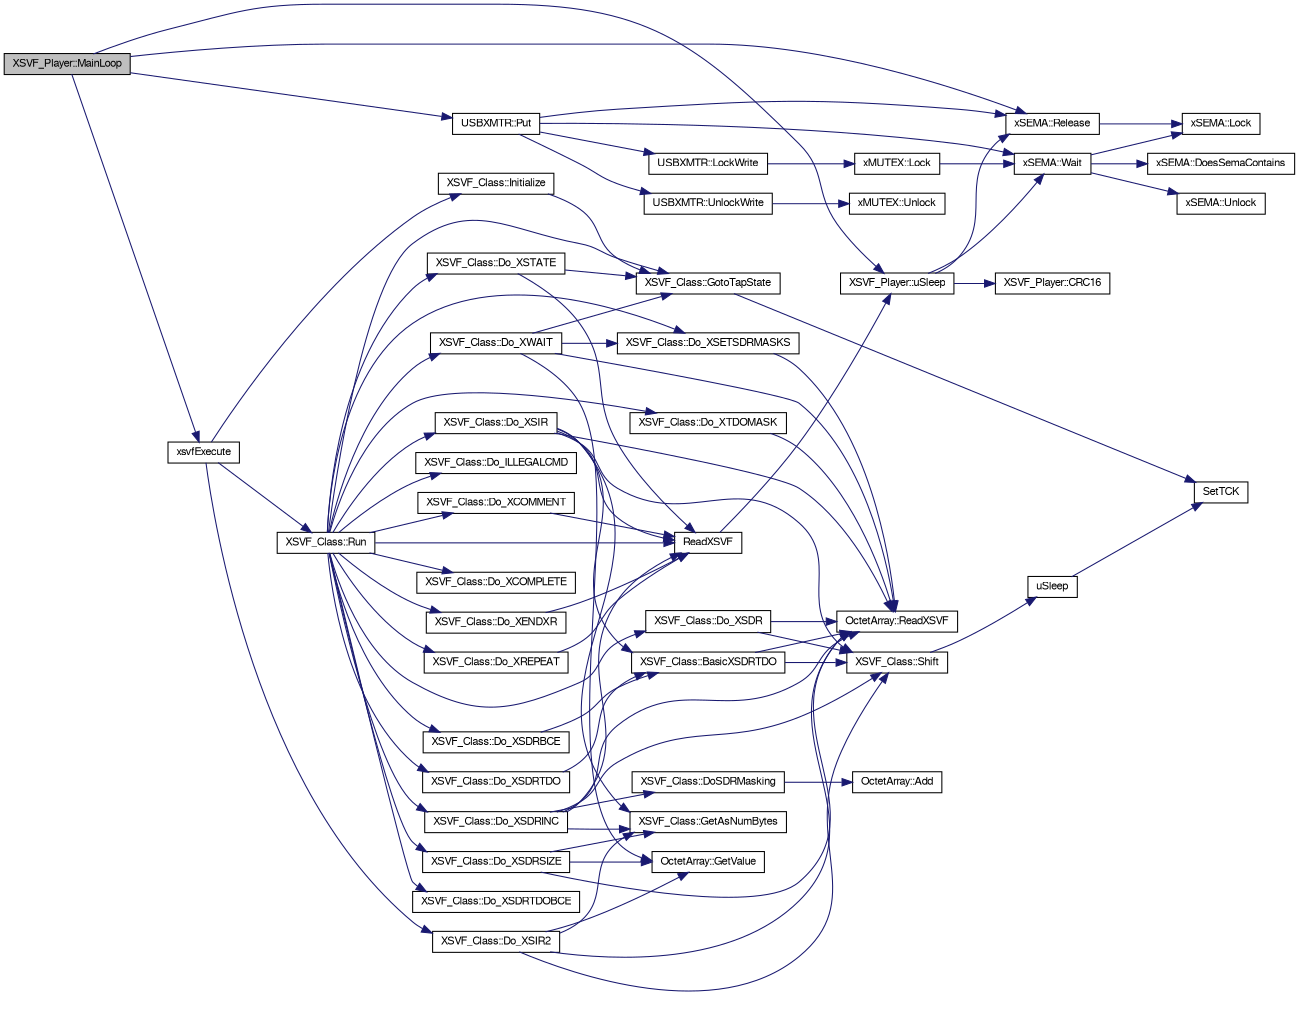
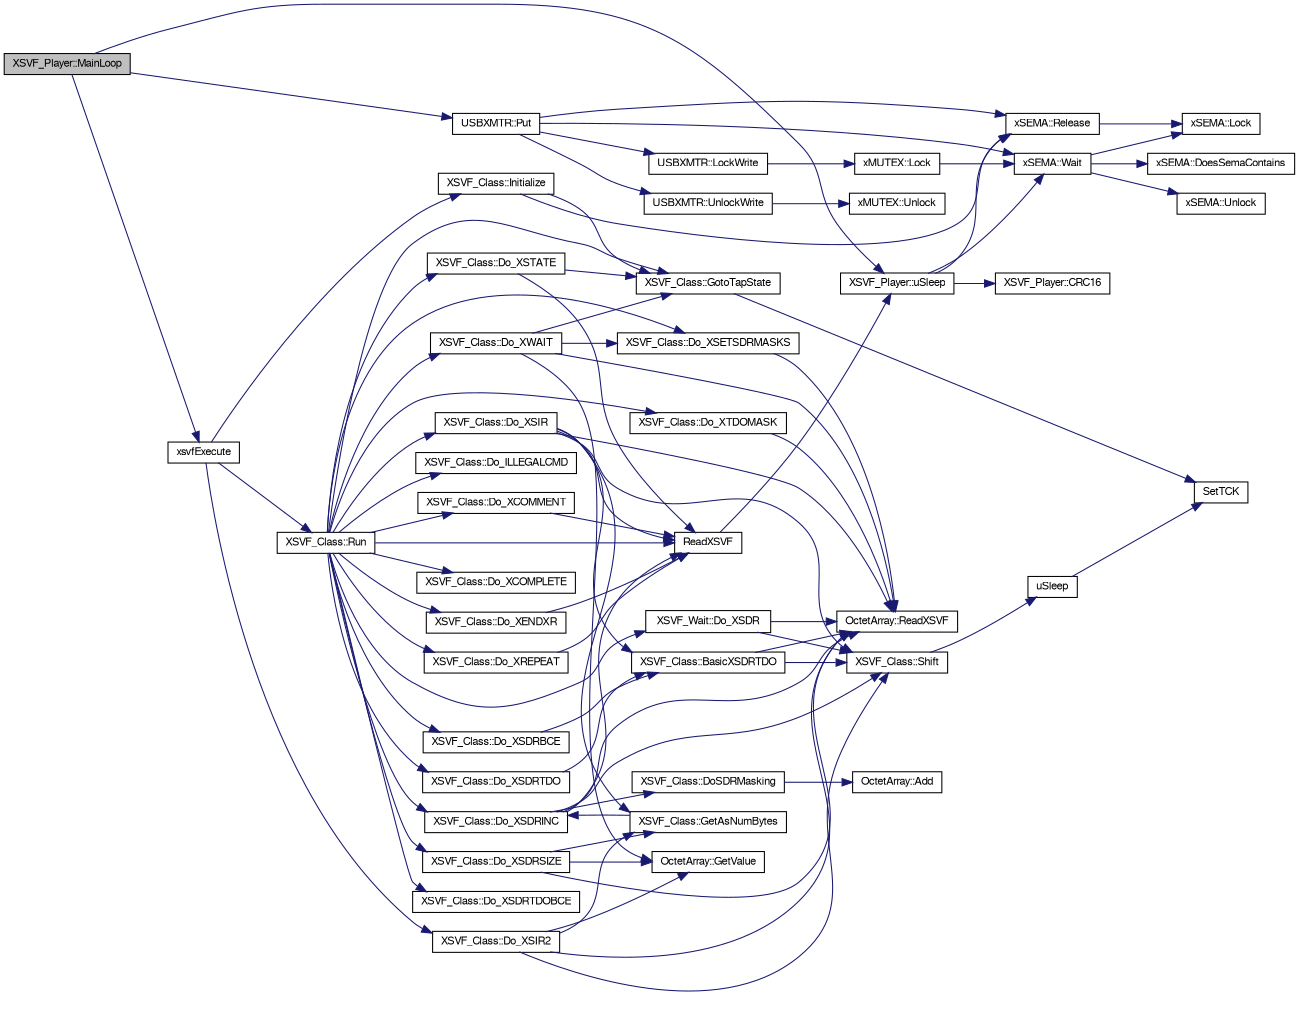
(577, 44) -> (787, 243)
(708, 622) -> (708, 622)
(594, 829) -> (612, 815)
